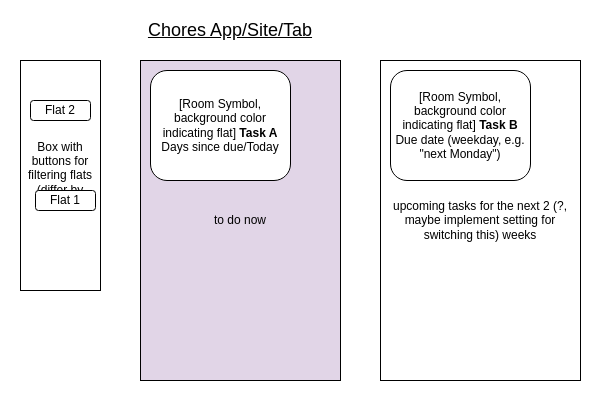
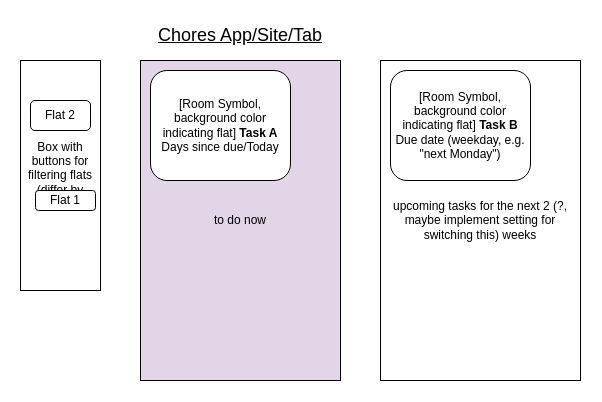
(231, 31) -> (241, 36)
(61, 111) -> (61, 116)
